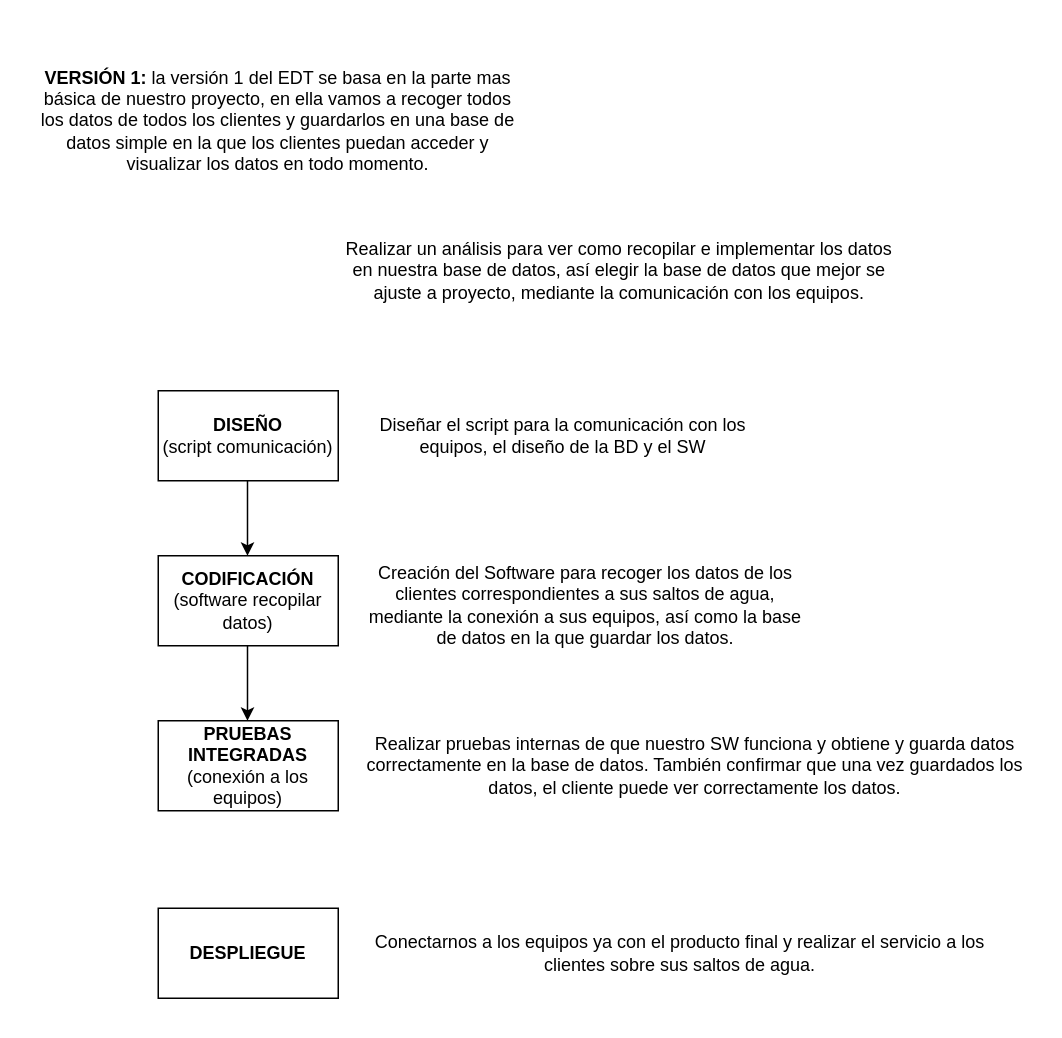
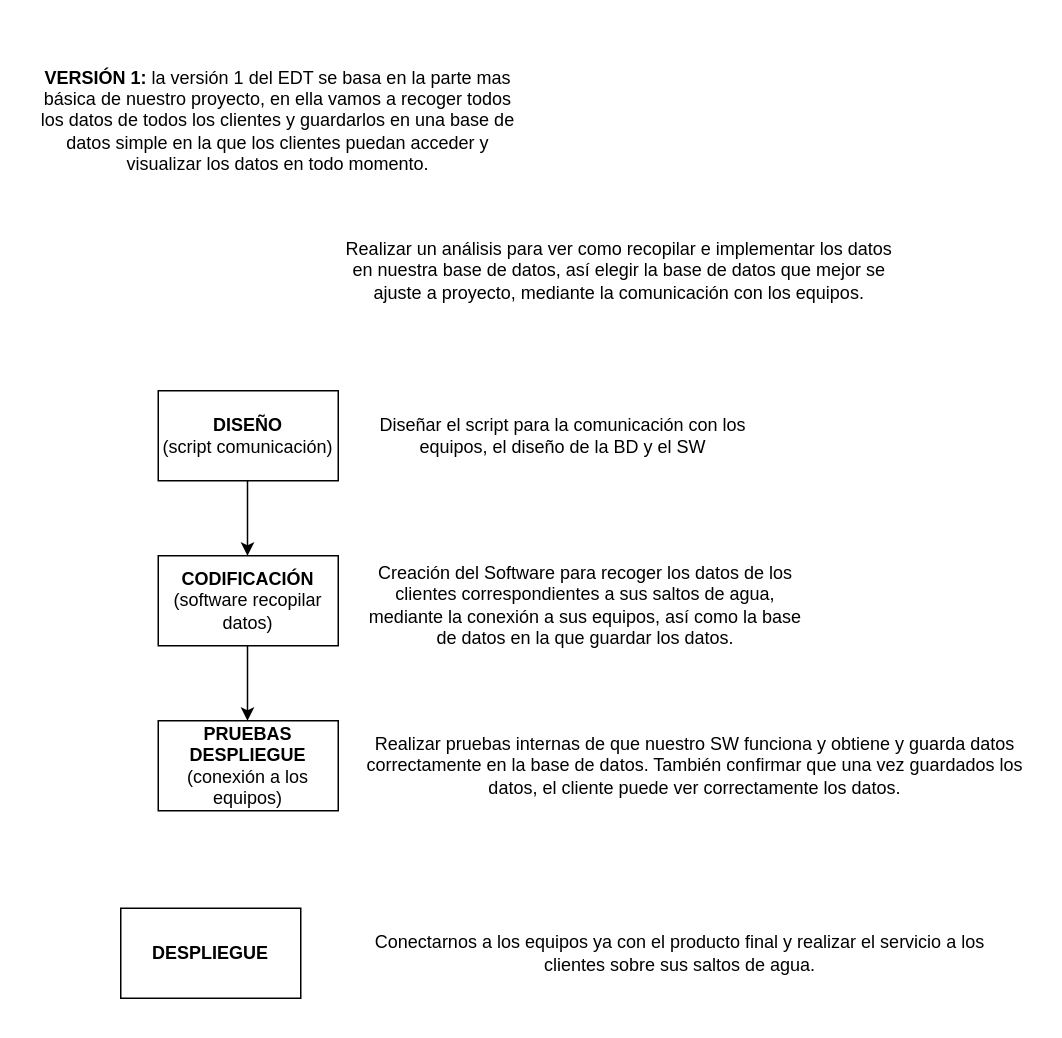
(248, 766) -> (248, 766)
(248, 953) -> (211, 953)
